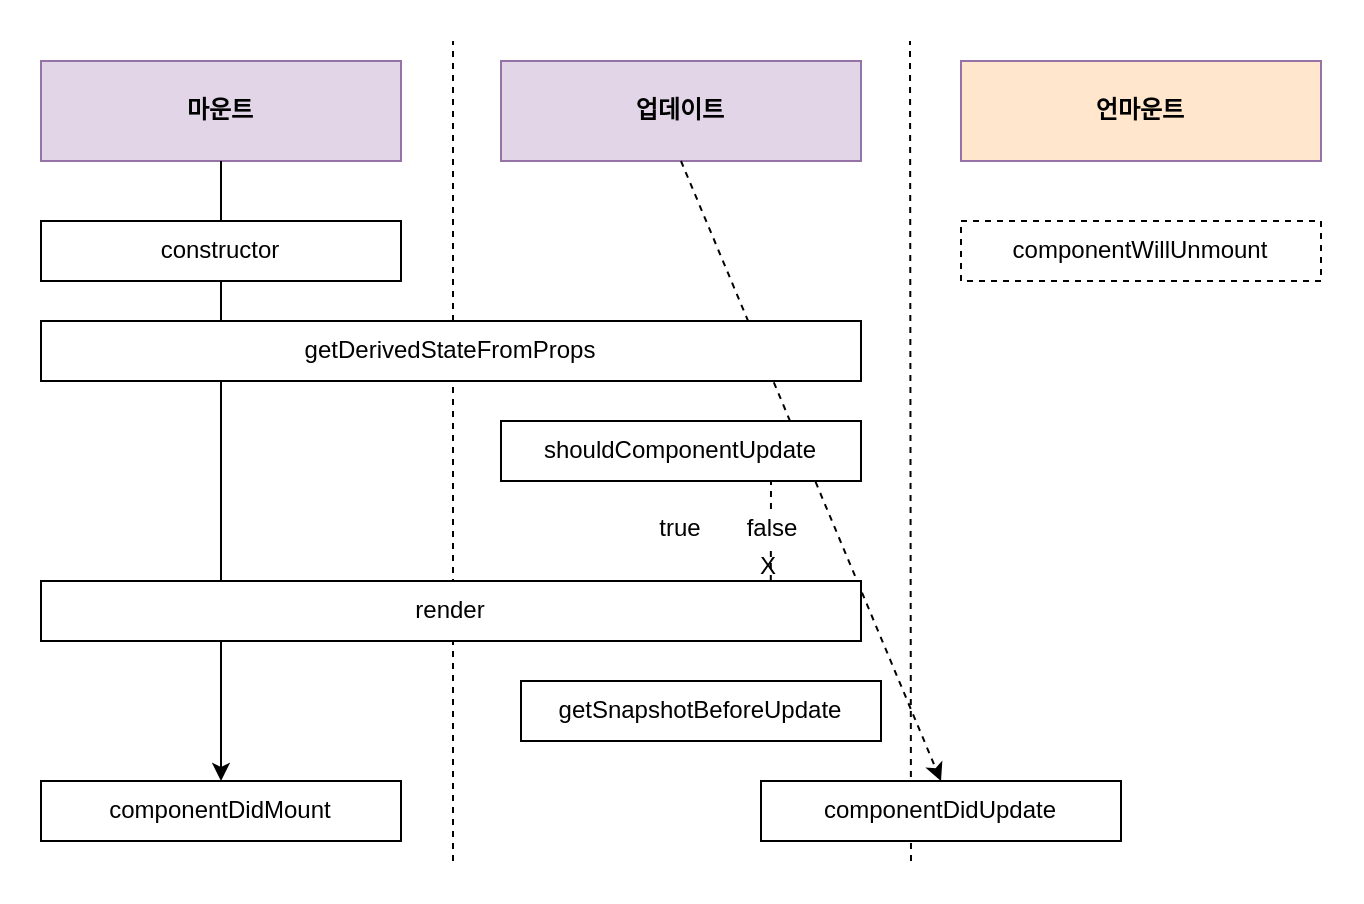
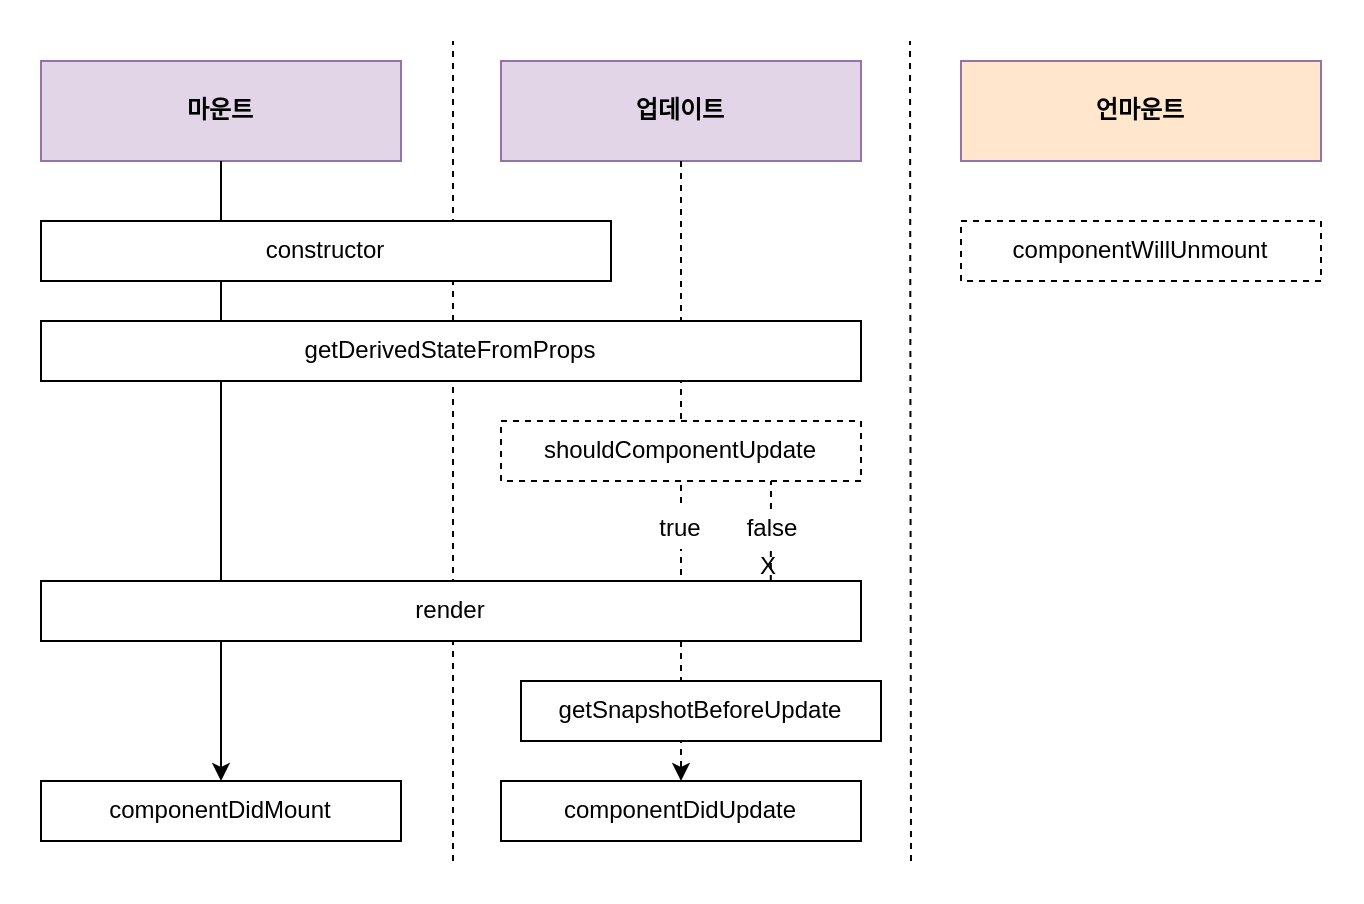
(221, 251) -> (326, 251)
(681, 451) -> (681, 451)
(941, 811) -> (681, 811)
